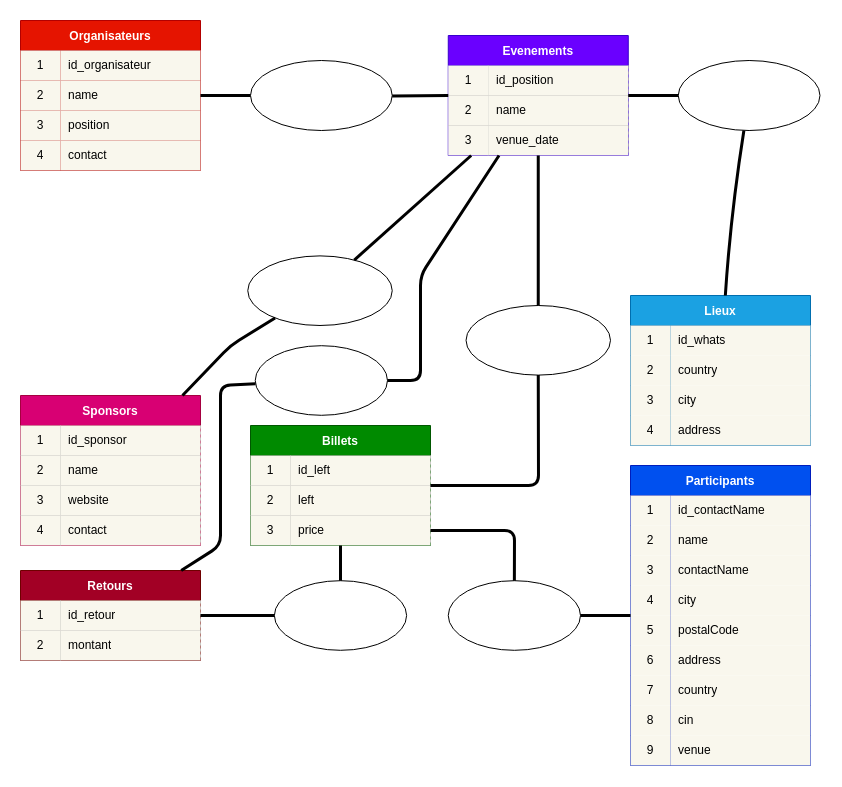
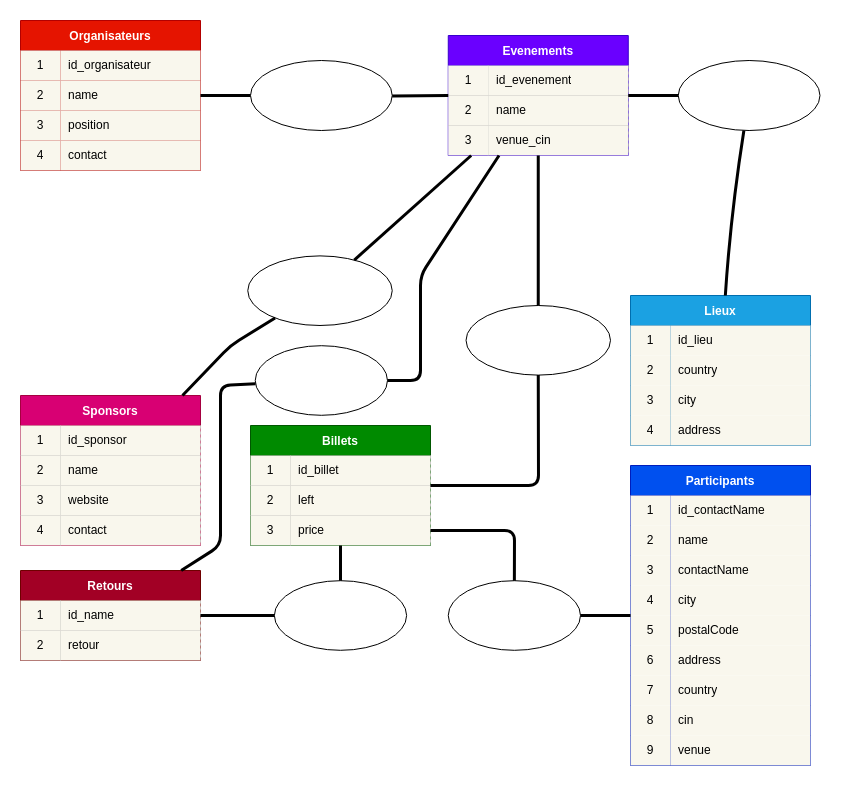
(529, 81) -> (535, 81)
(530, 141) -> (525, 141)
(704, 341) -> (697, 341)
(319, 471) -> (323, 471)
(97, 616) -> (90, 616)
(92, 646) -> (89, 646)
